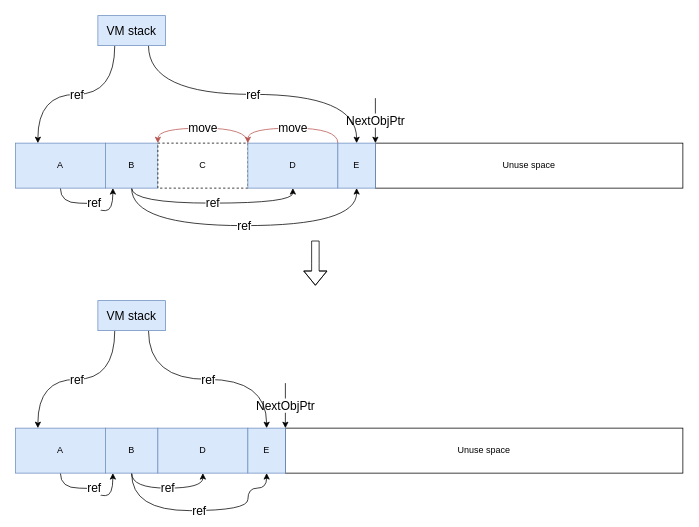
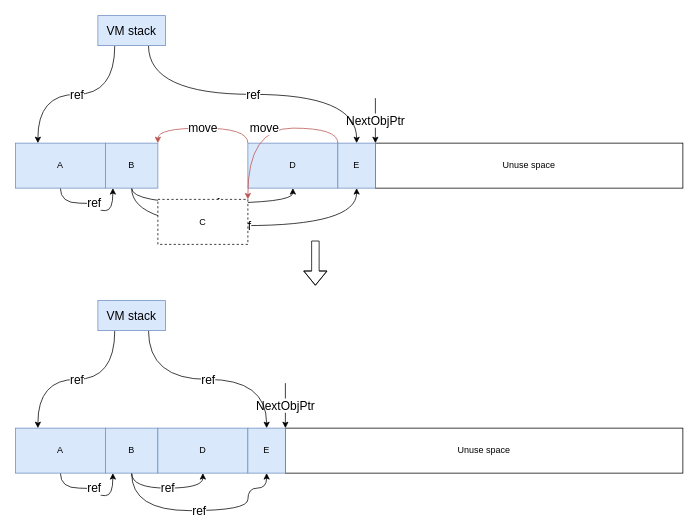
(203, 165) -> (203, 222)
